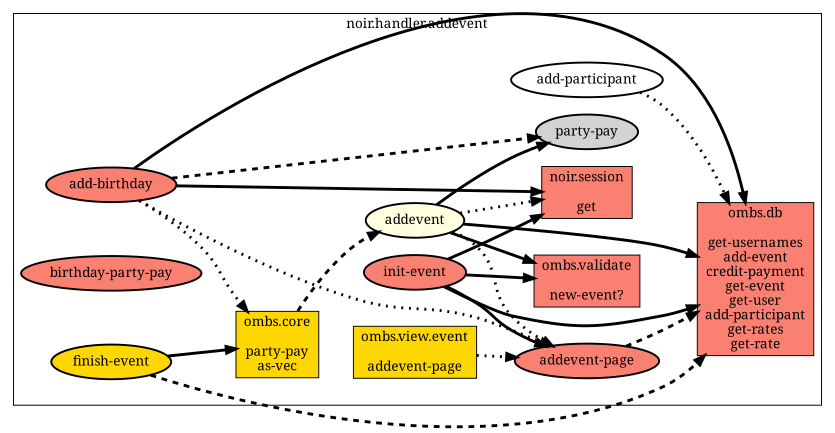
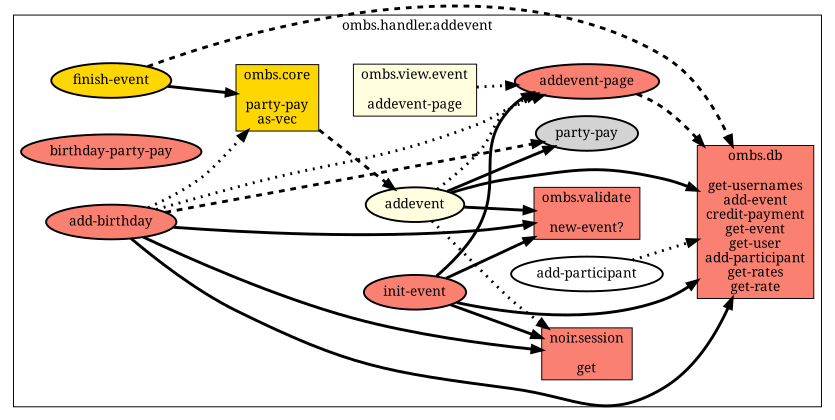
(417, 25) -> (417, 26)
none -> (349, 235)
(415, 352) -> (415, 90)
